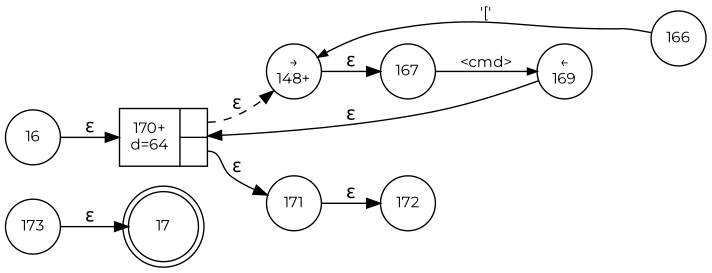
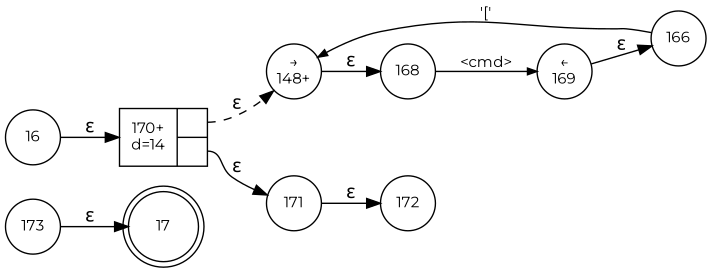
(408, 71) -> (408, 71)
(383, 120) -> (615, 57)
(150, 145) -> (148, 145)
